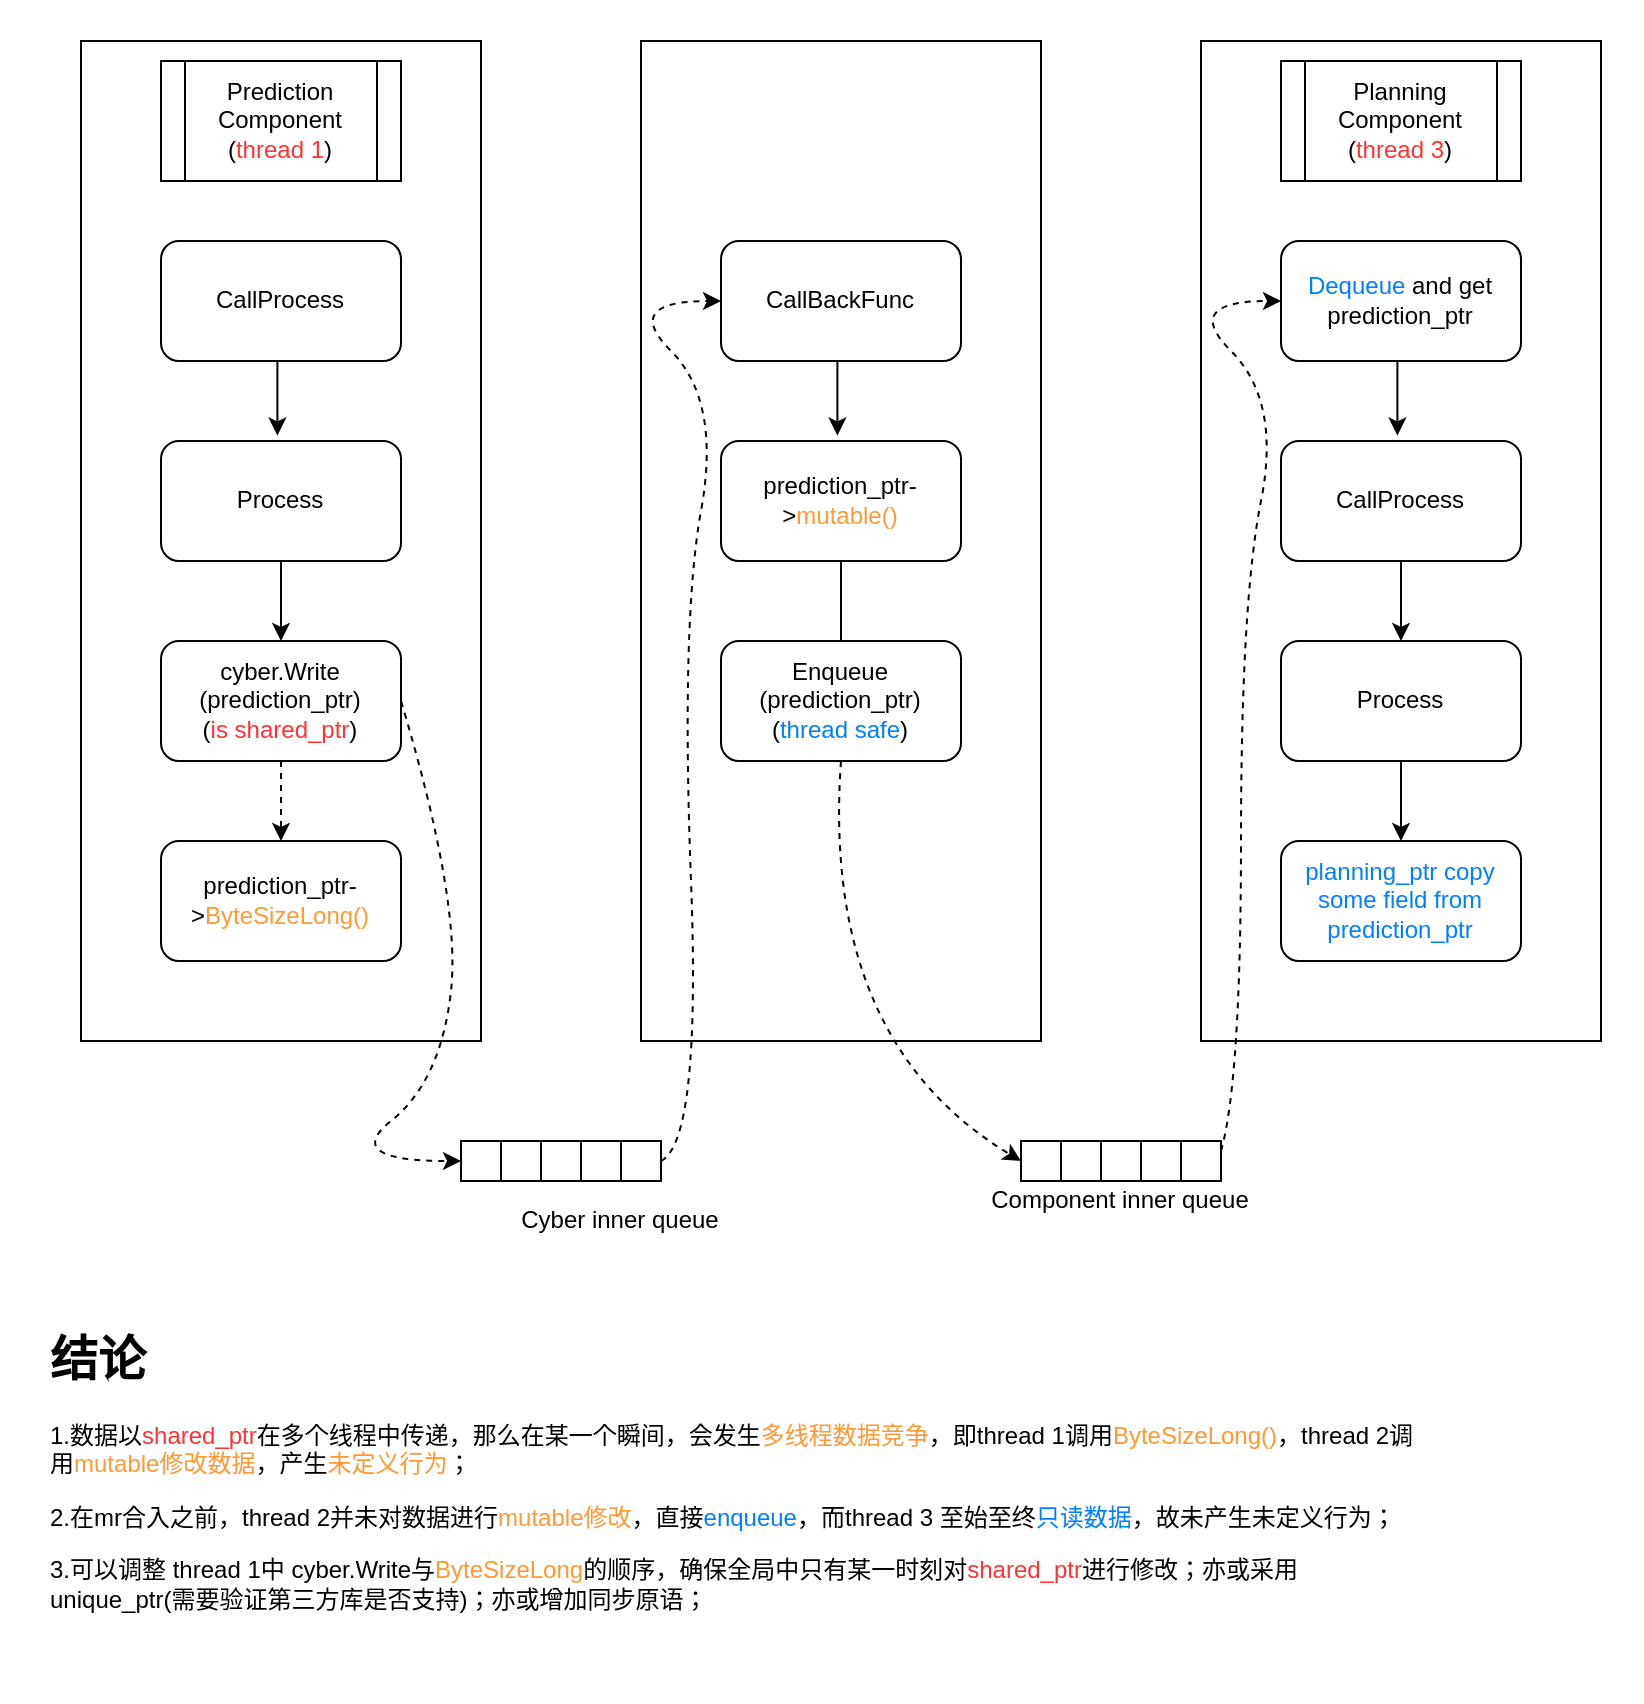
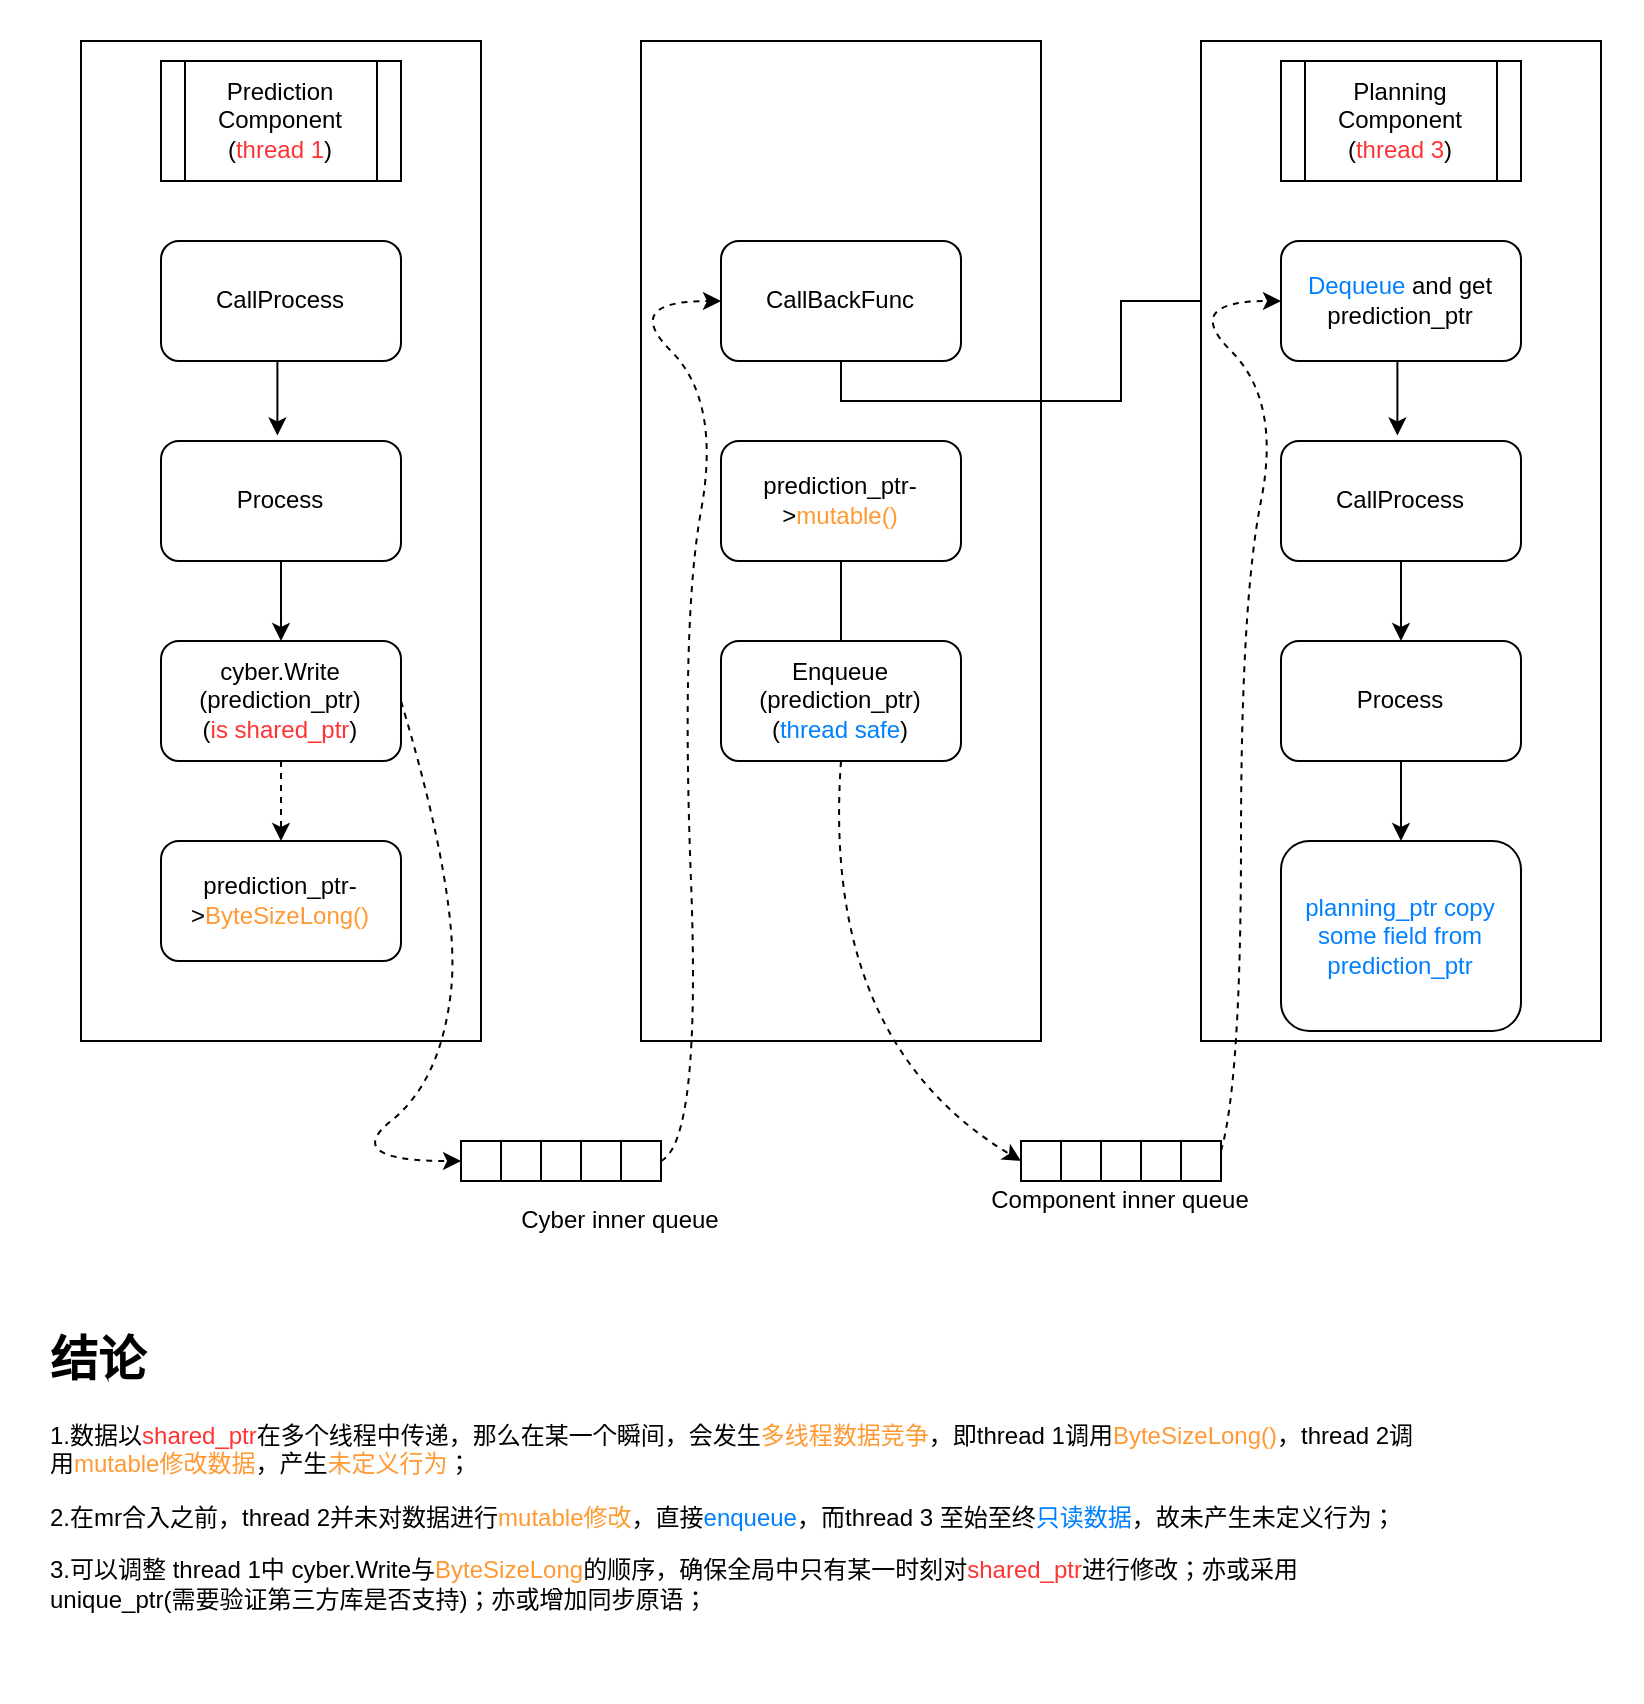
(837, 390) -> (1051, 401)
(1401, 901) -> (1401, 936)
